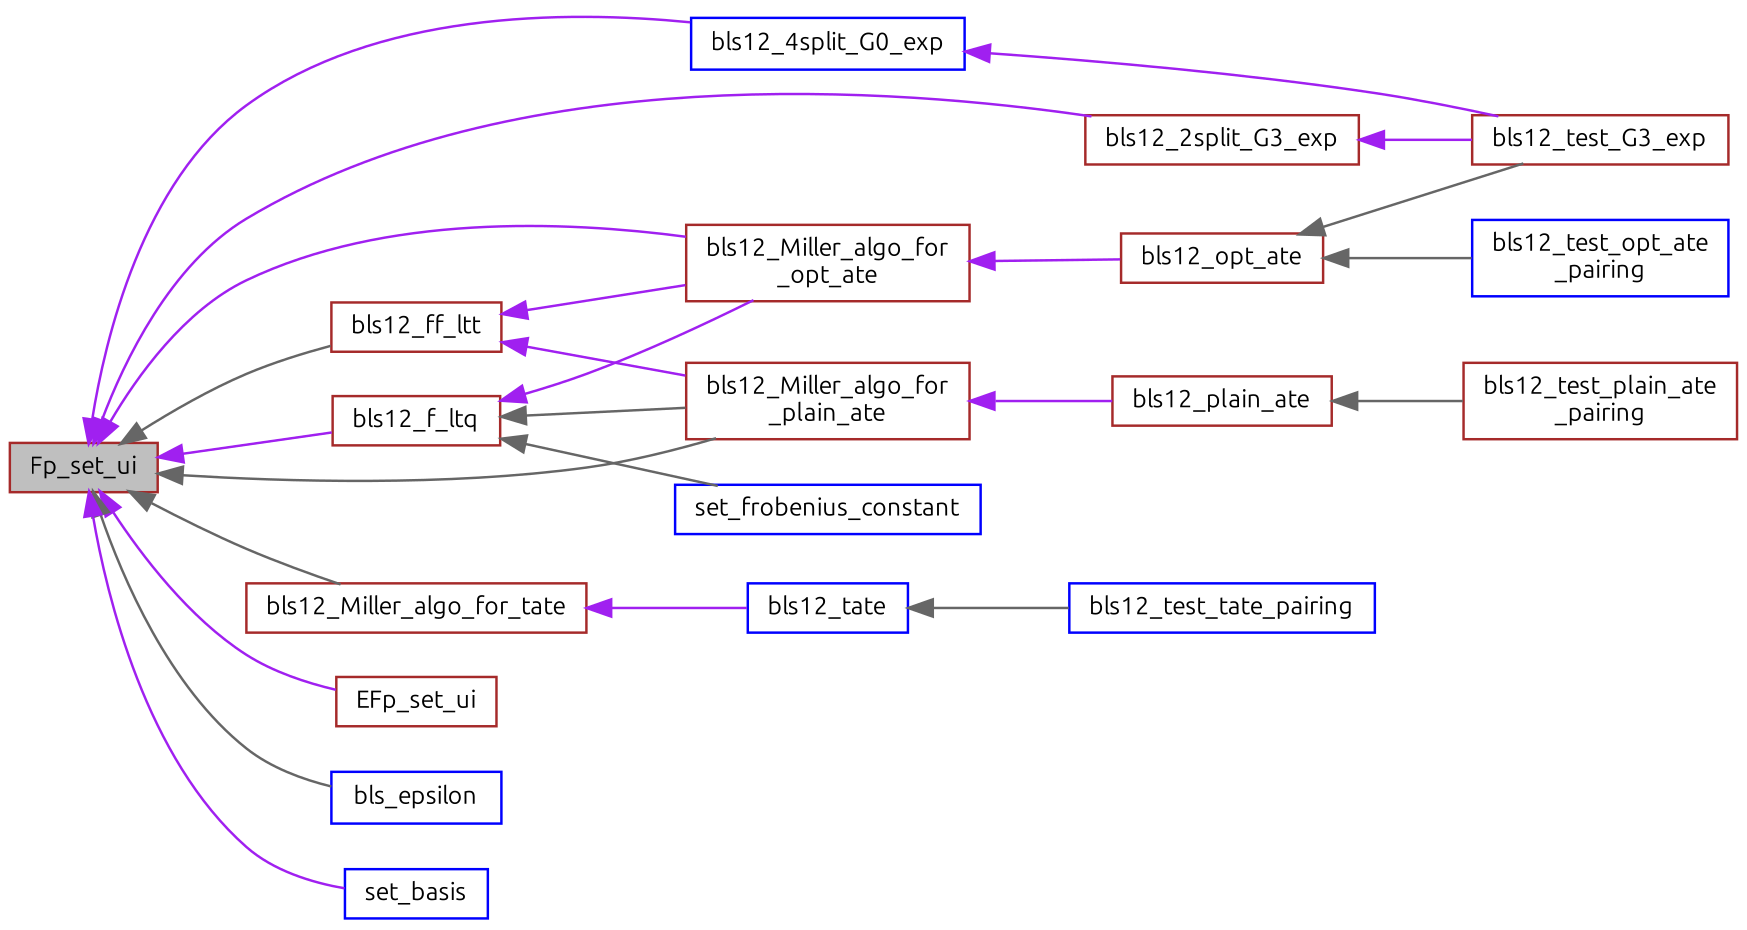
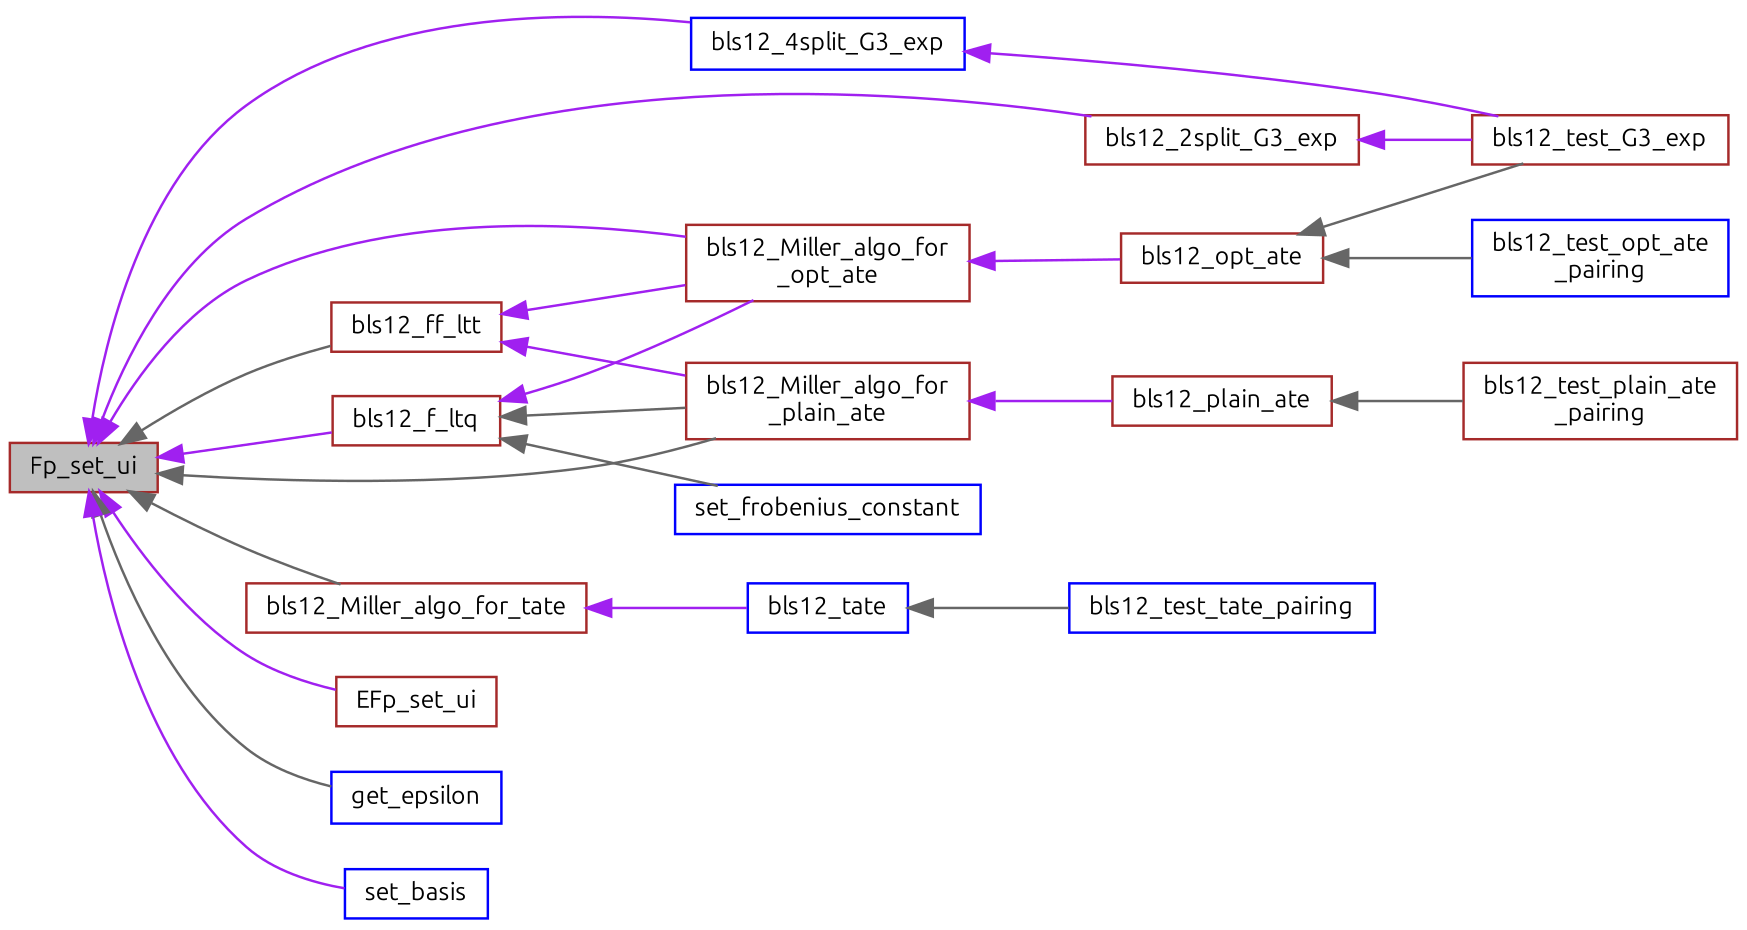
(828, 44) -> (828, 44)
(416, 798) -> (416, 798)
